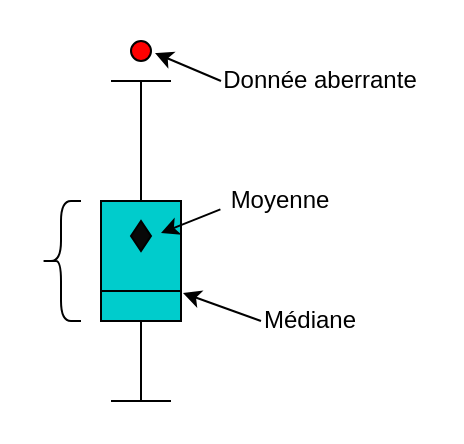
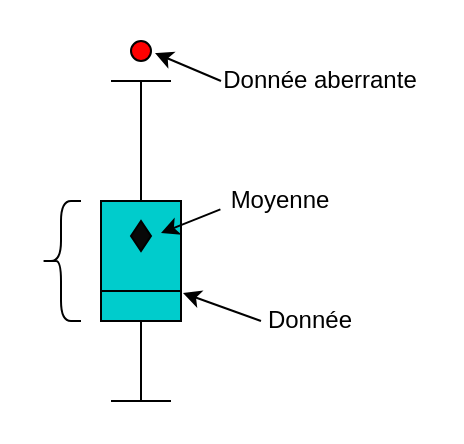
(311, 321) -> (311, 321)
